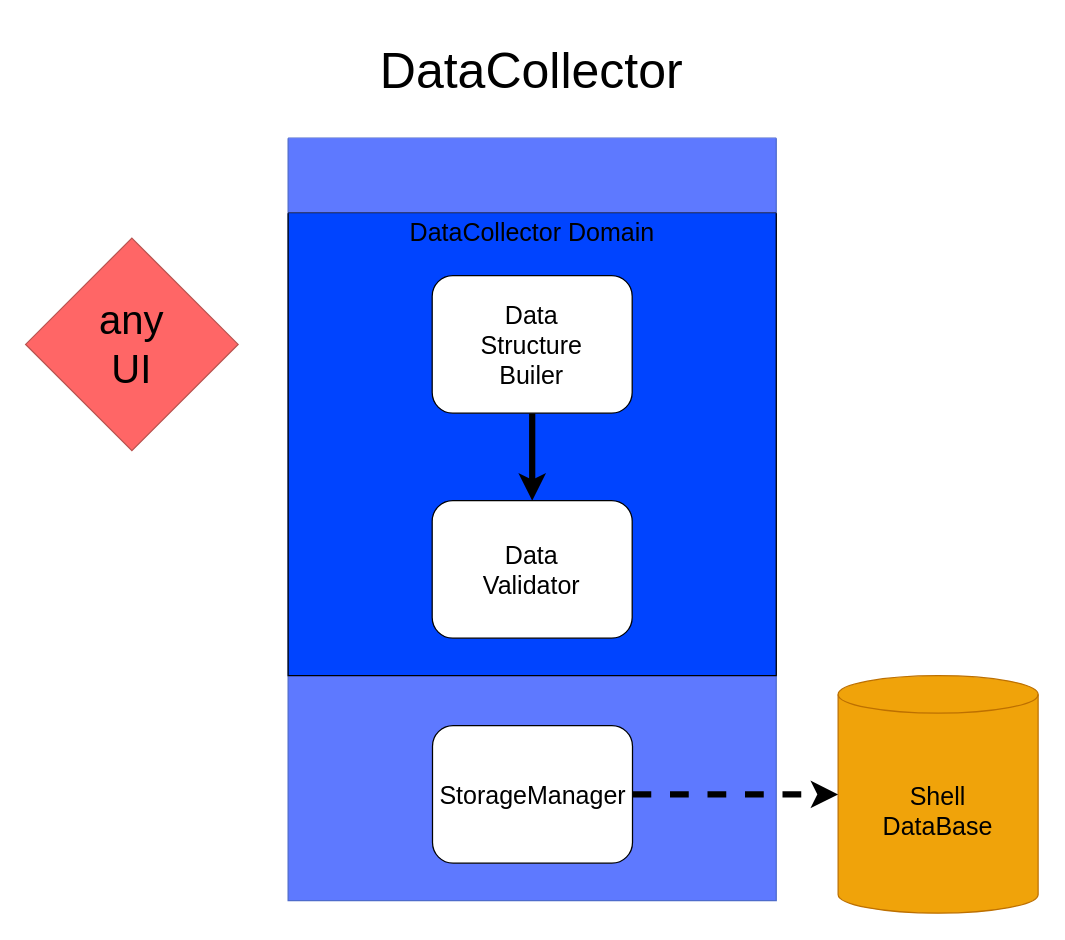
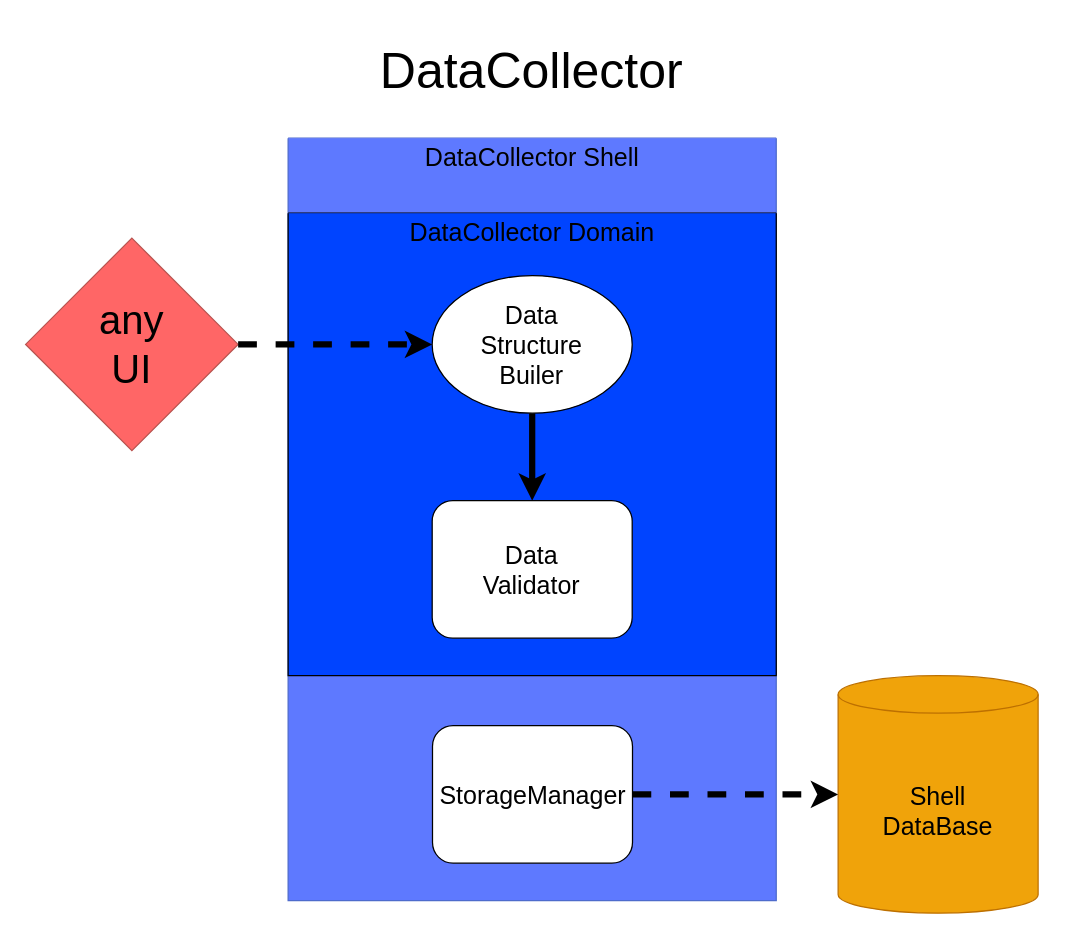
none -> (533, 157)
none -> (400, 344)
(532, 344) -> (532, 344)
